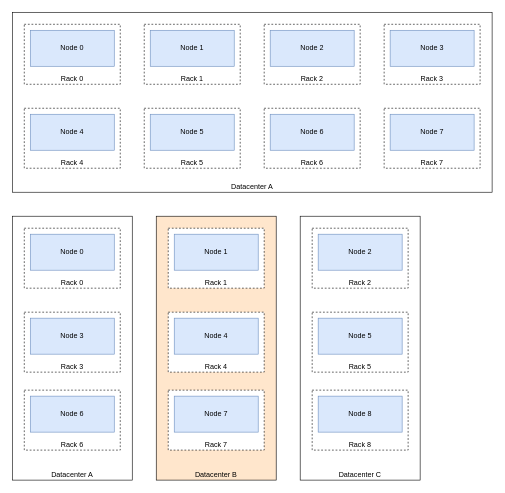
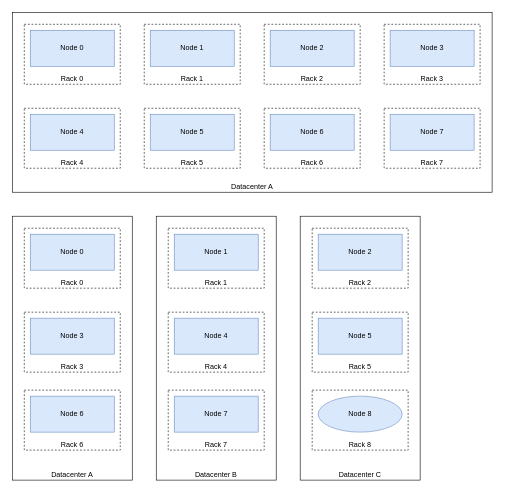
(360, 414) -> (360, 414)
(216, 474) -> (216, 474)
